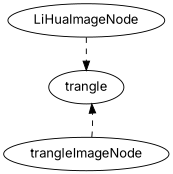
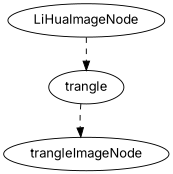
(93, 125) -> (80, 116)
